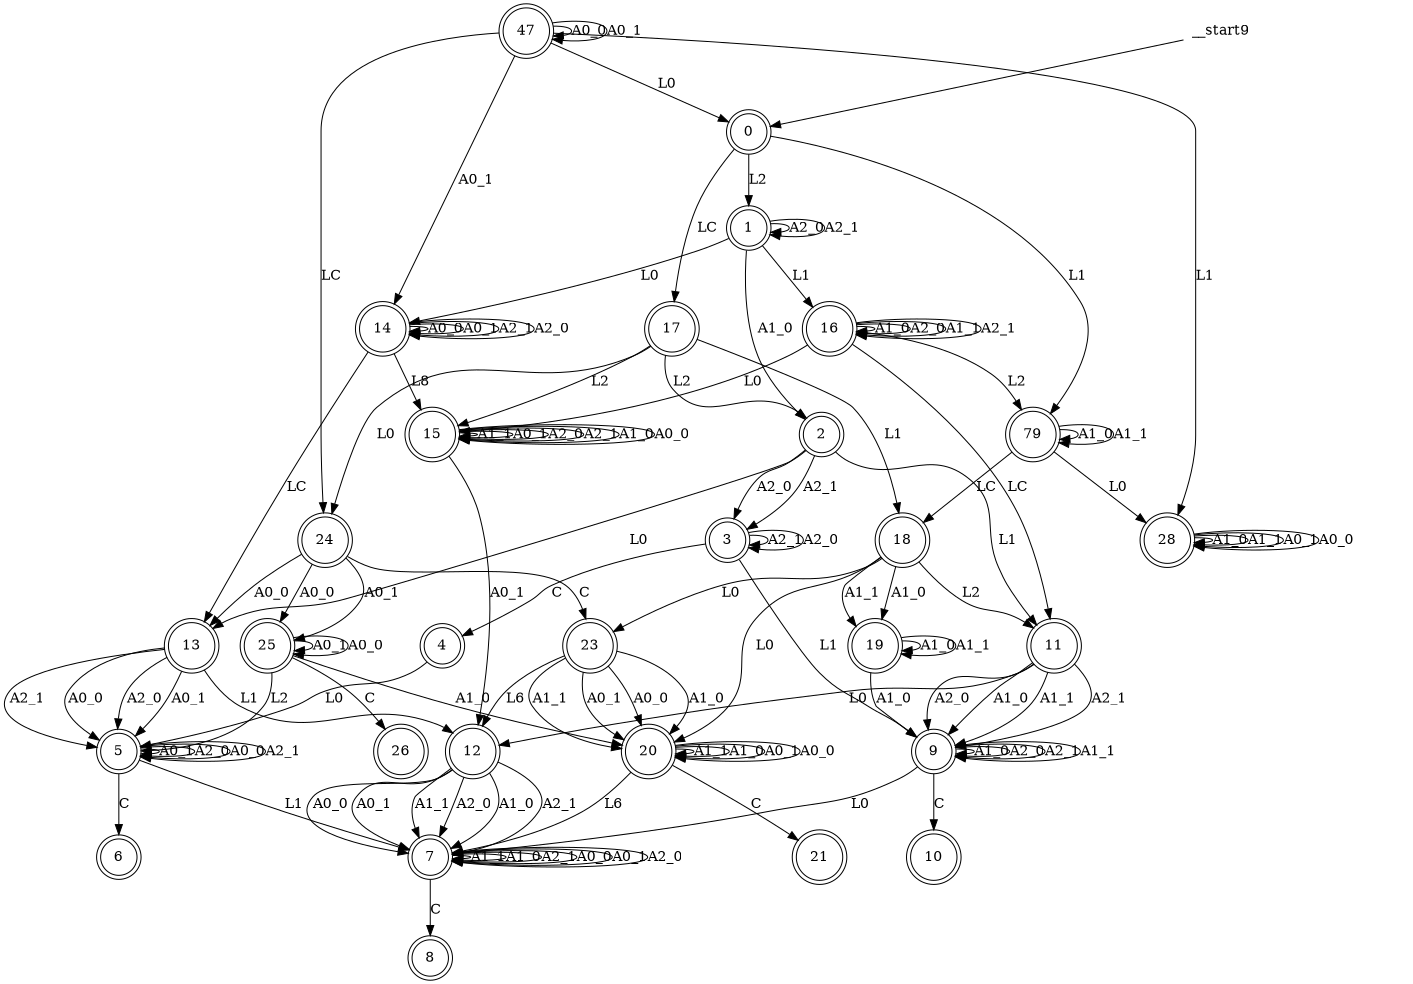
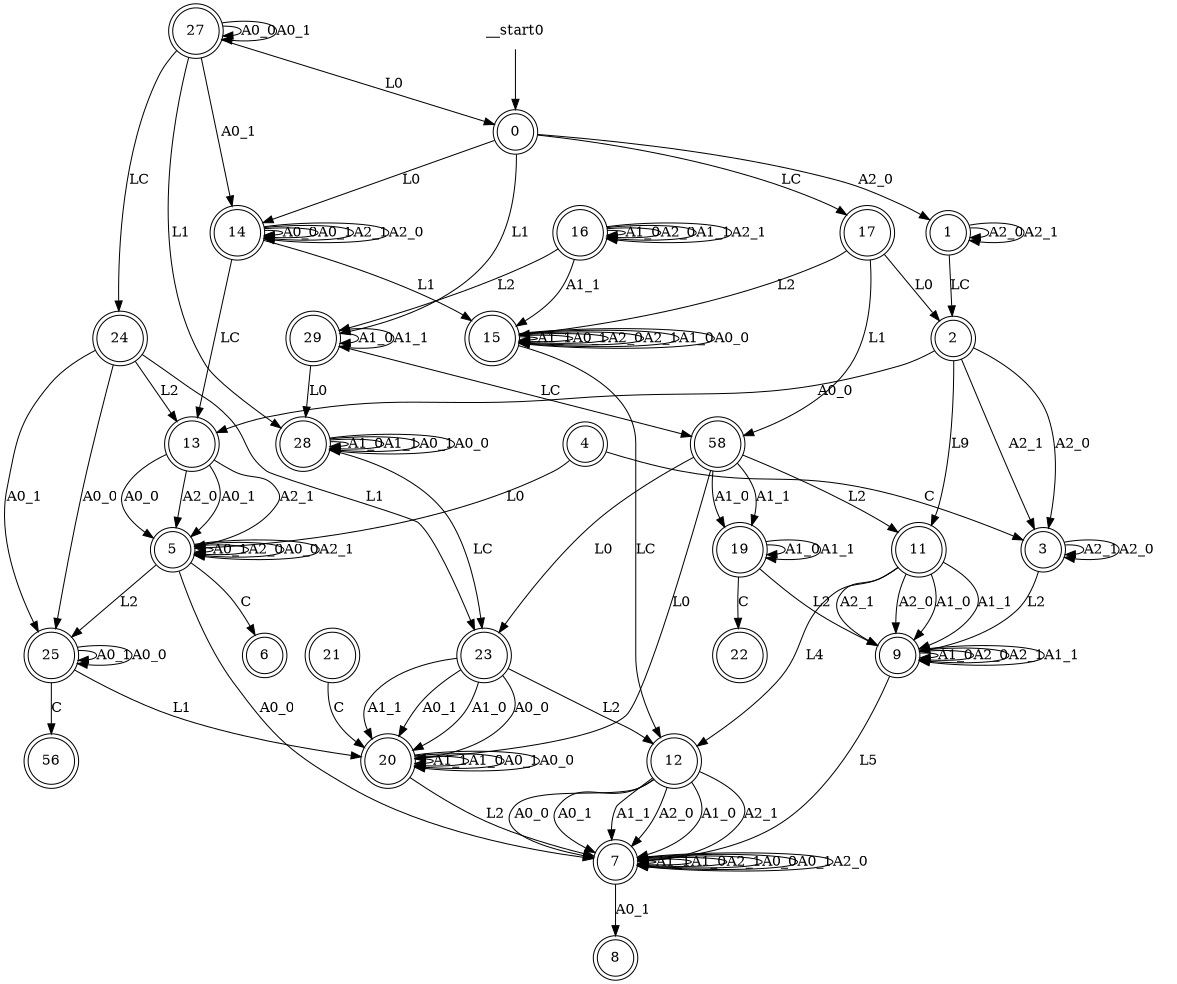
(526, 31) -> (196, 31)
(1221, 31) -> (515, 31)
(758, 180) -> (876, 180)
(784, 272) -> none
(576, 286) -> (383, 180)
(776, 329) -> (960, 286)
(459, 372) -> none
(421, 382) -> (427, 286)
(683, 382) -> (924, 286)
(753, 382) -> (584, 286)
(1033, 435) -> (313, 338)
(979, 456) -> none
none -> (438, 505)
(639, 540) -> (835, 391)
(902, 540) -> (718, 444)
(1008, 540) -> (961, 444)
(583, 573) -> (823, 482)
(272, 593) -> (170, 391)
(508, 593) -> (646, 550)
(584, 593) -> (375, 497)
(829, 646) -> (1037, 603)
none -> (740, 655)
(473, 699) -> (182, 708)
(516, 699) -> (612, 708)
(858, 699) -> (815, 655)
(894, 699) -> (822, 603)
(316, 722) -> none
(229, 733) -> (118, 598)
(401, 751) -> (51, 761)
(732, 799) -> (334, 716)
(294, 804) -> (277, 708)
(614, 804) -> (496, 814)
(860, 804) -> (869, 761)
(934, 857) -> none
(436, 910) -> (633, 910)
